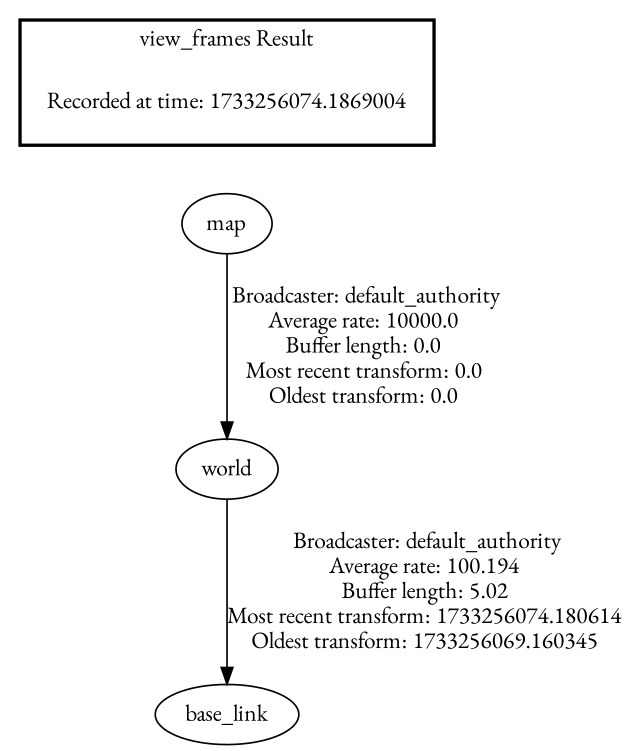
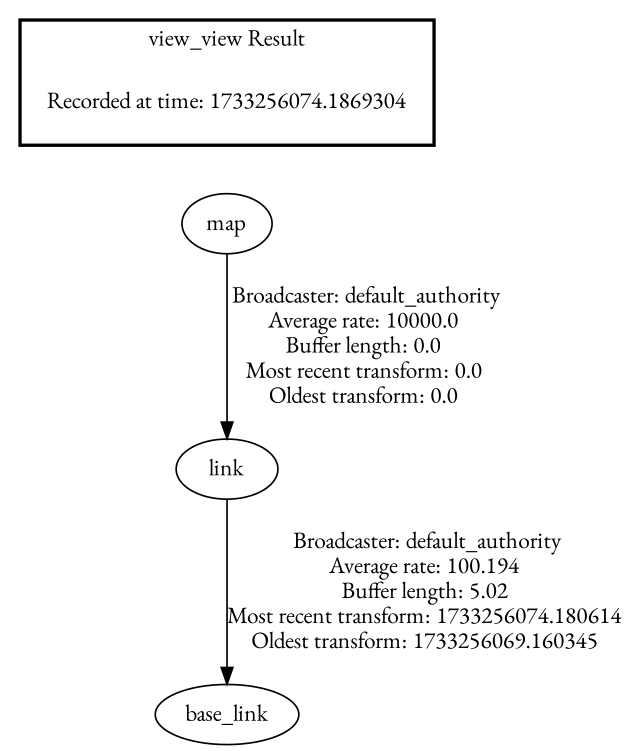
(227, 39) -> (227, 39)
(227, 102) -> (227, 102)
(227, 469) -> (227, 469)
